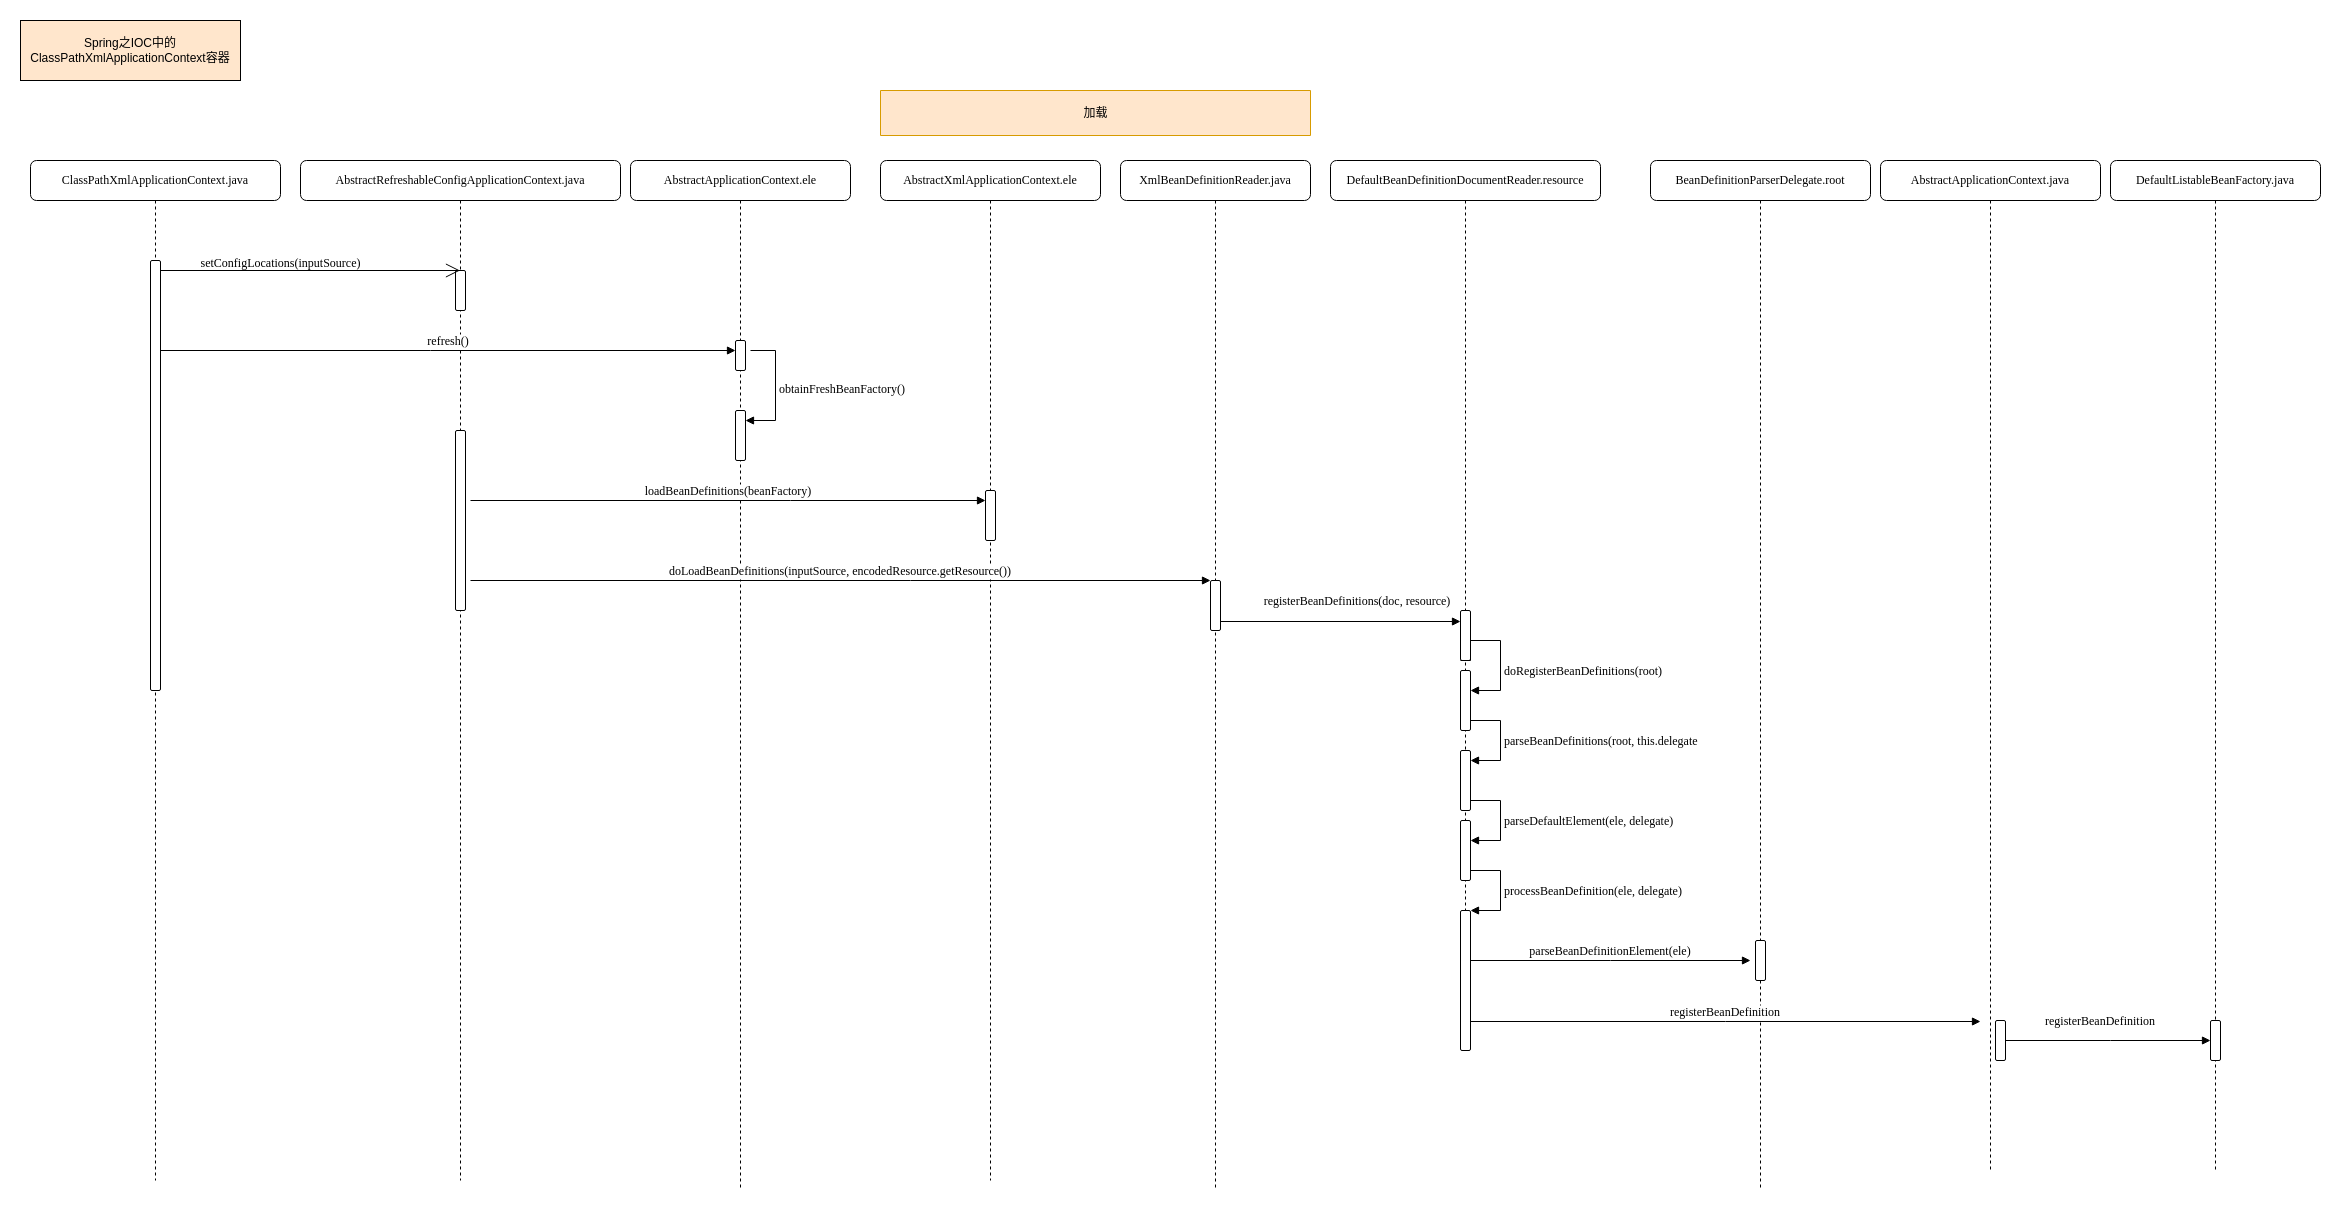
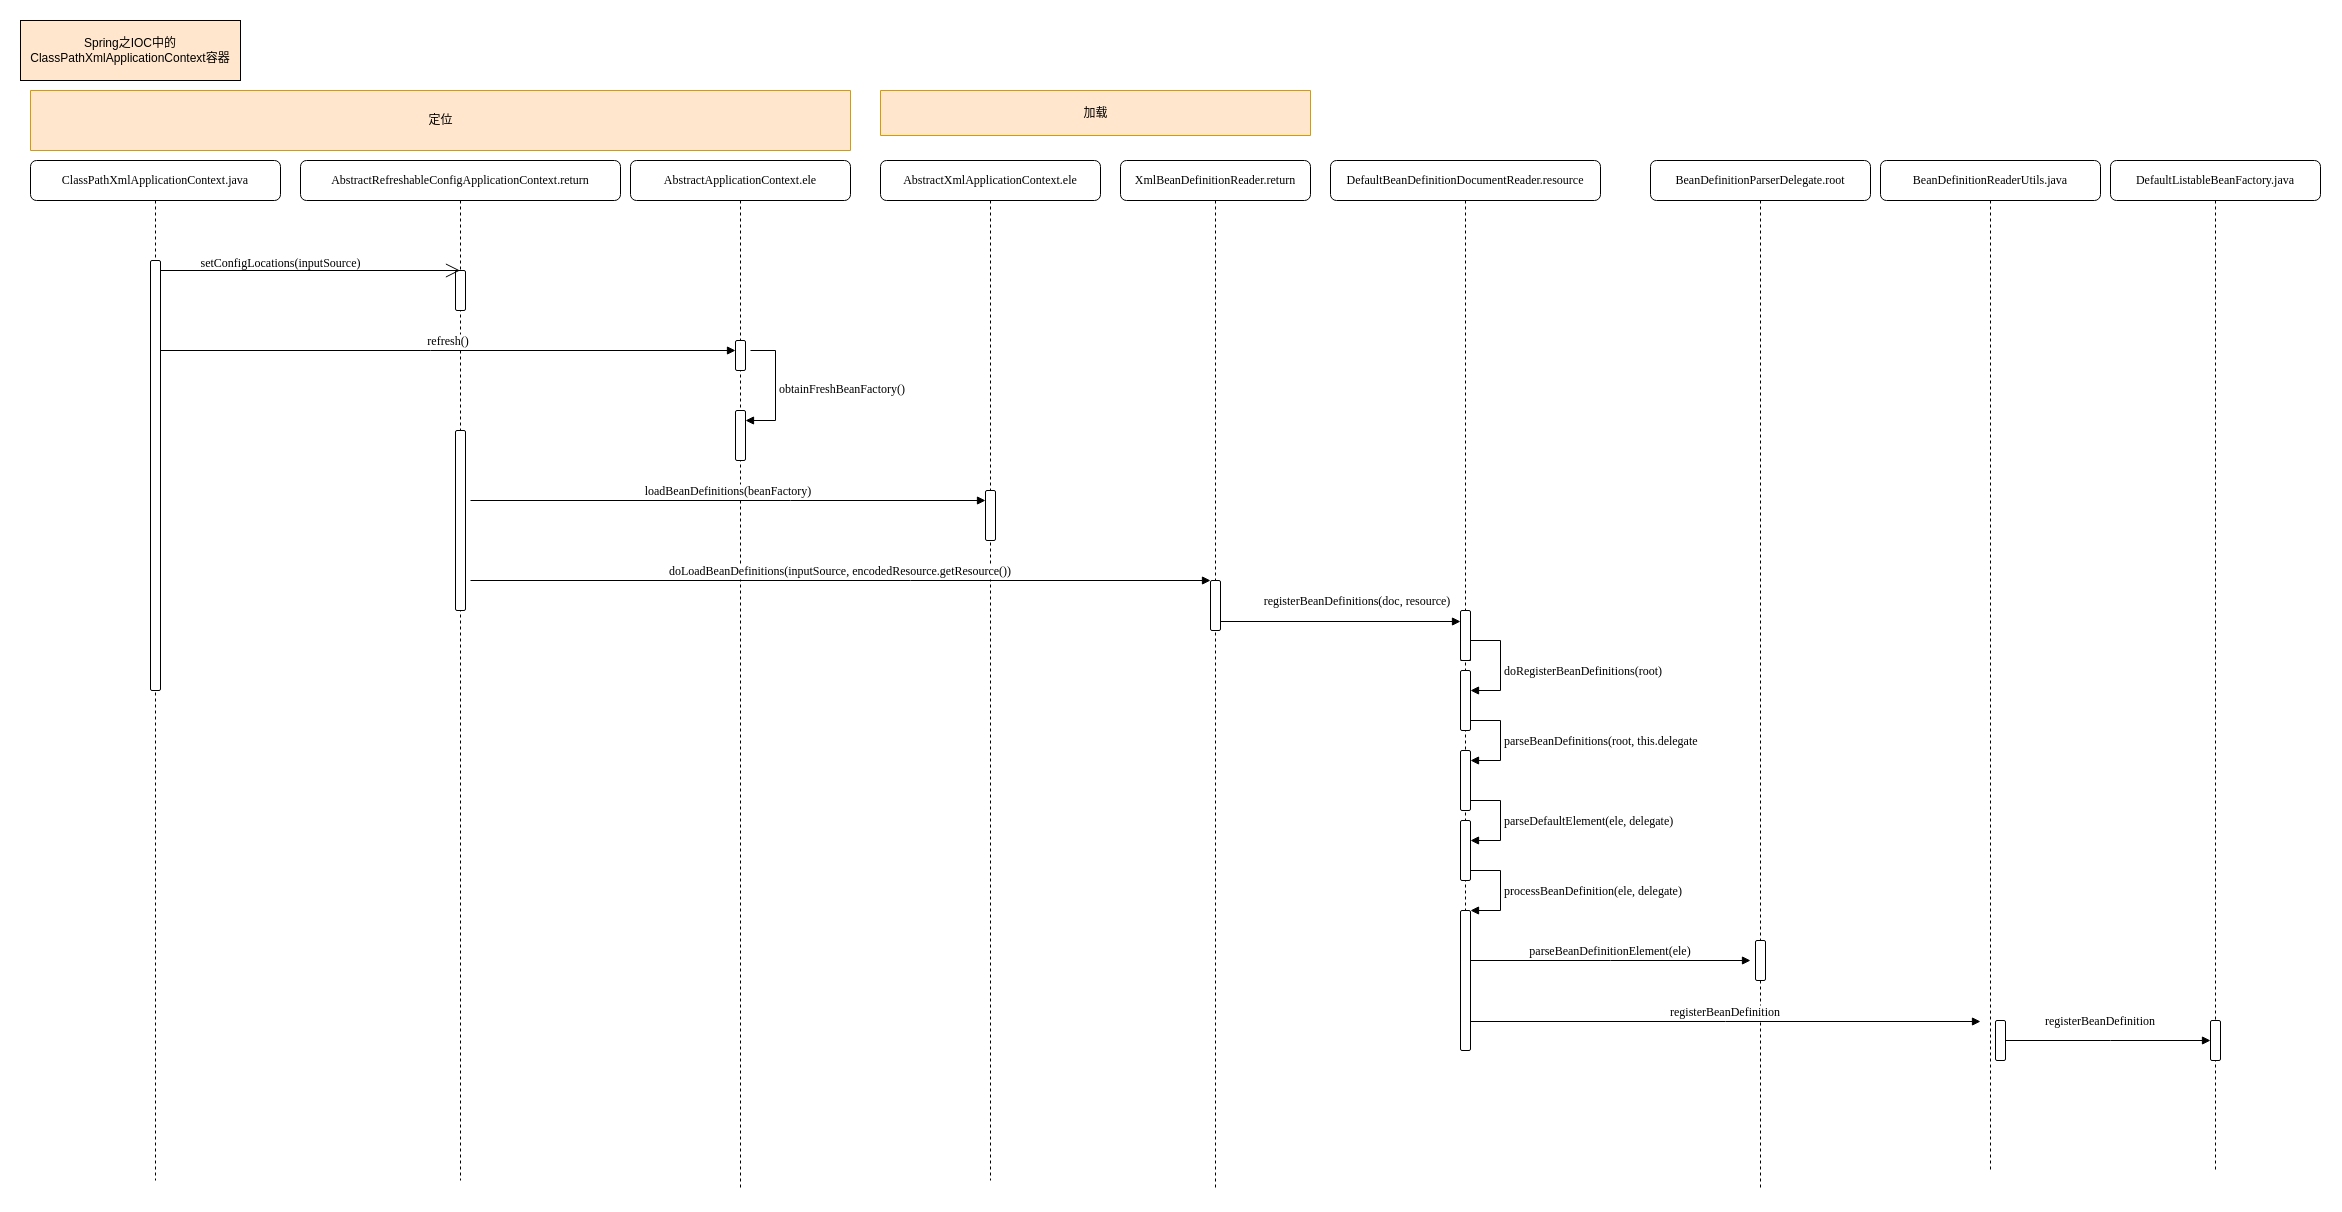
none -> (441, 121)
(461, 181) -> (461, 181)
(1216, 181) -> (1216, 181)
(1991, 181) -> (1991, 181)
